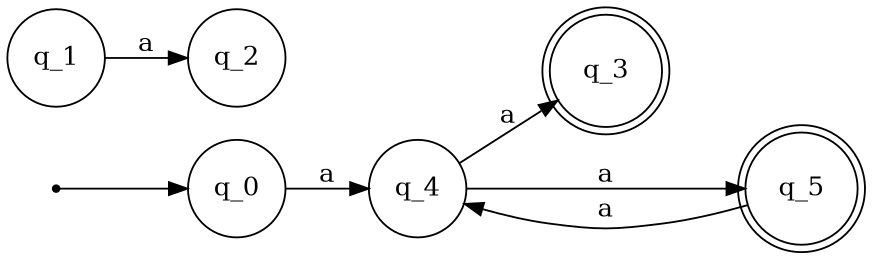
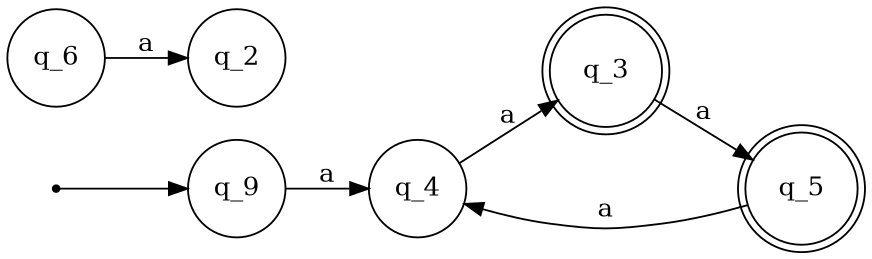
(56, 58) -> (56, 58)
(237, 189) -> (237, 189)
(597, 189) -> (696, 125)
